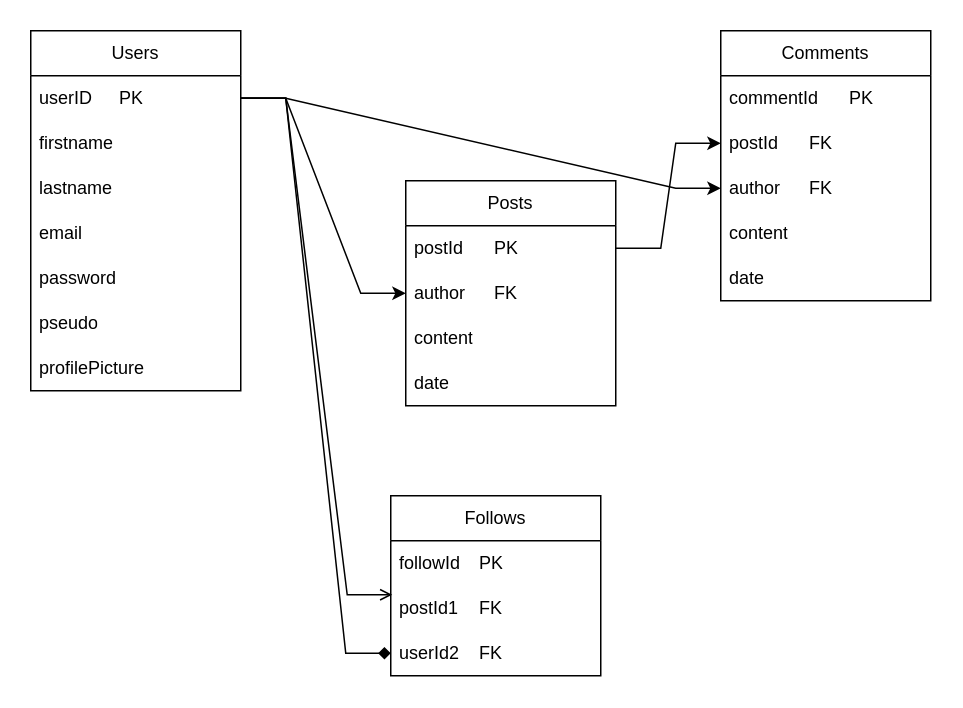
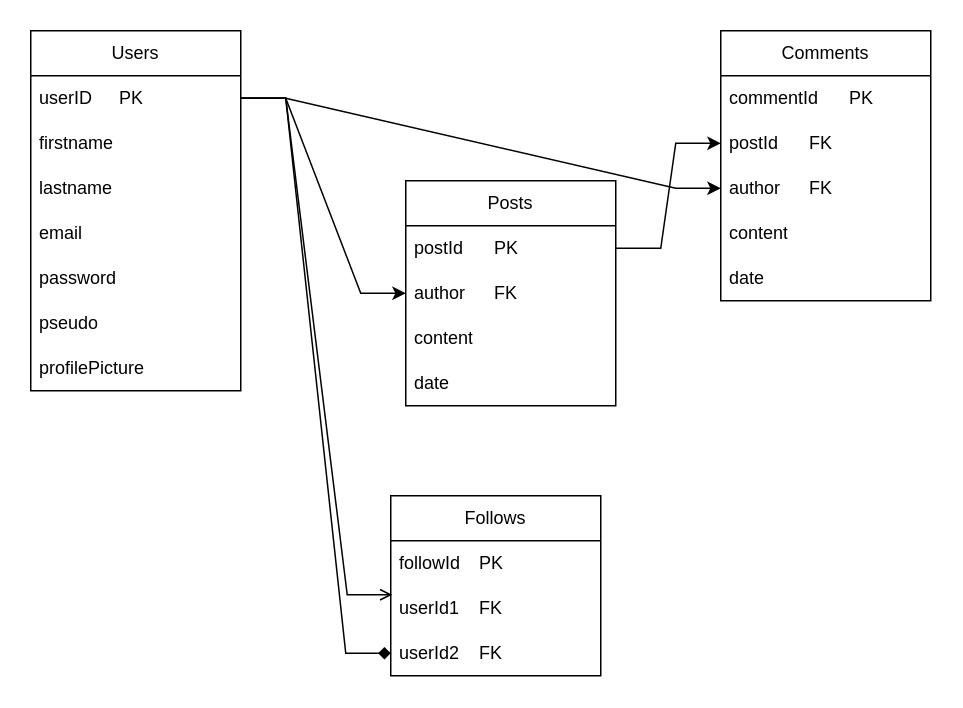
(450, 608) -> (450, 608)
